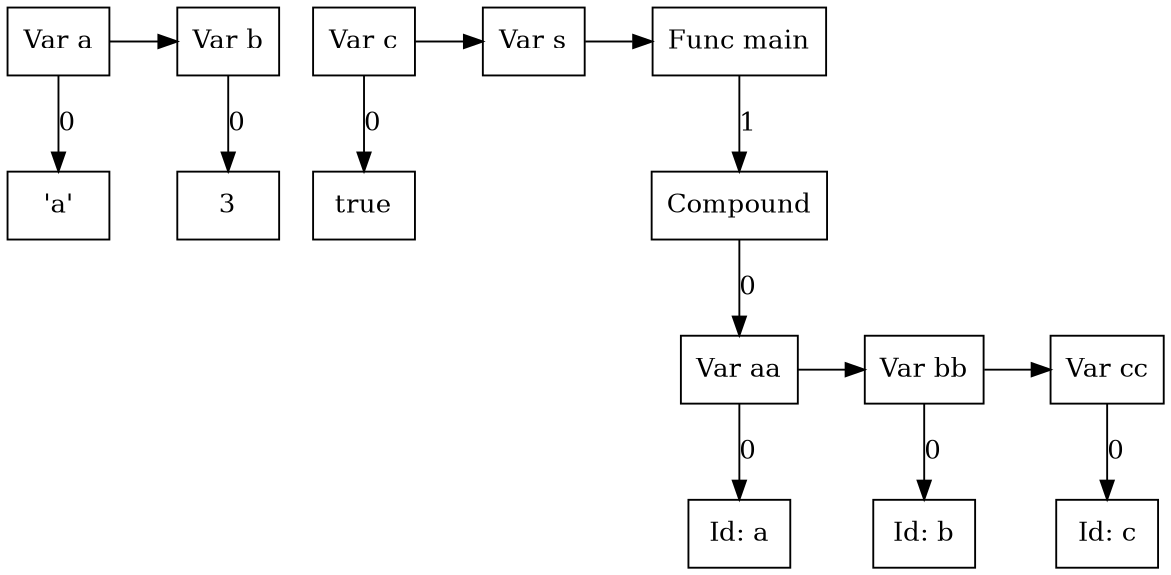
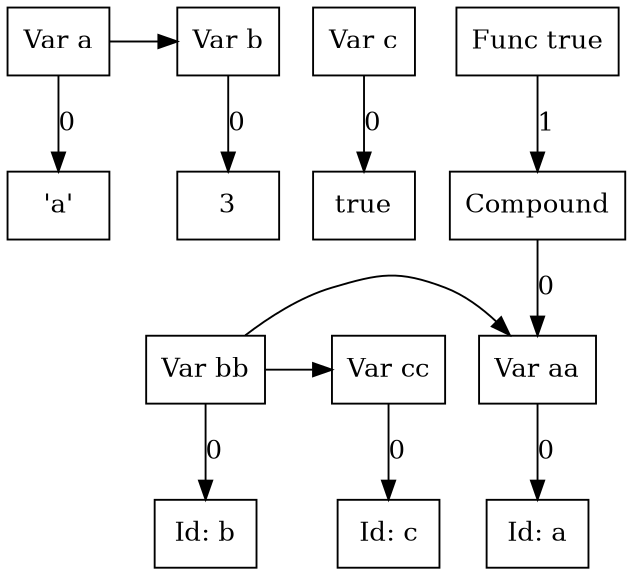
(534, 41) -> none
(739, 41) -> (538, 41)
(822, 370) -> (370, 278)
